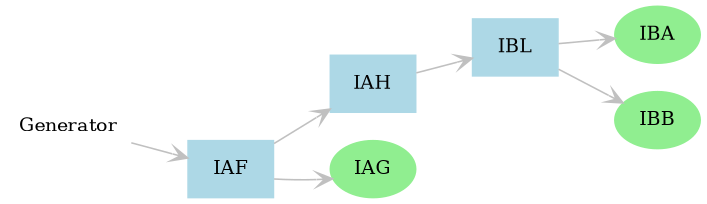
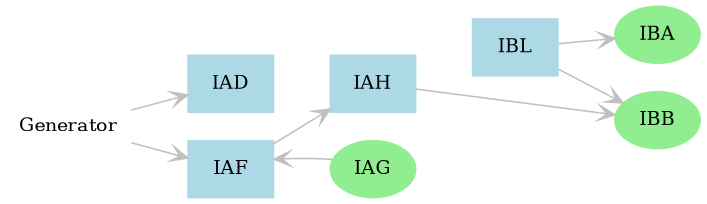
(437, 68) -> (508, 101)
none -> (231, 84)
(295, 180) -> (311, 159)
